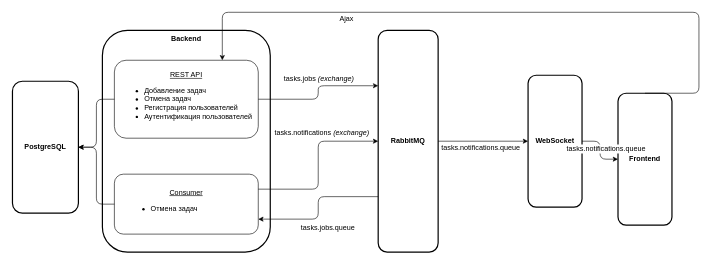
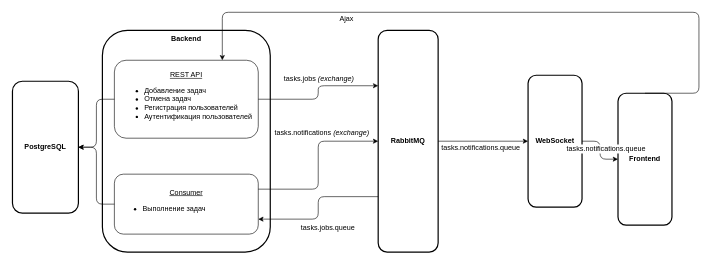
(186, 204) -> (186, 204)
